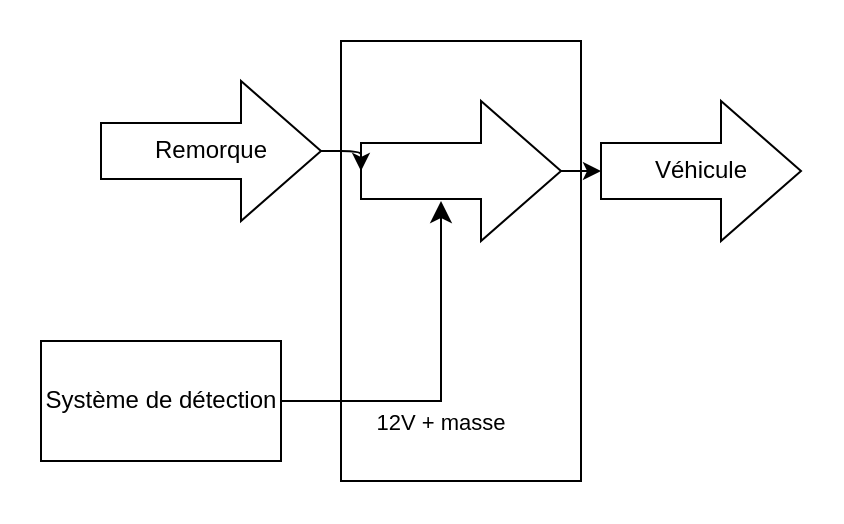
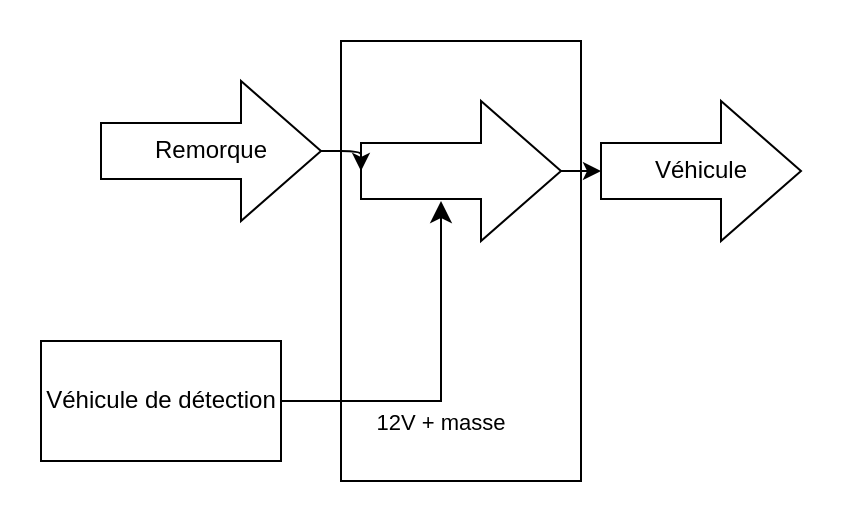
(162, 401) -> (162, 401)
